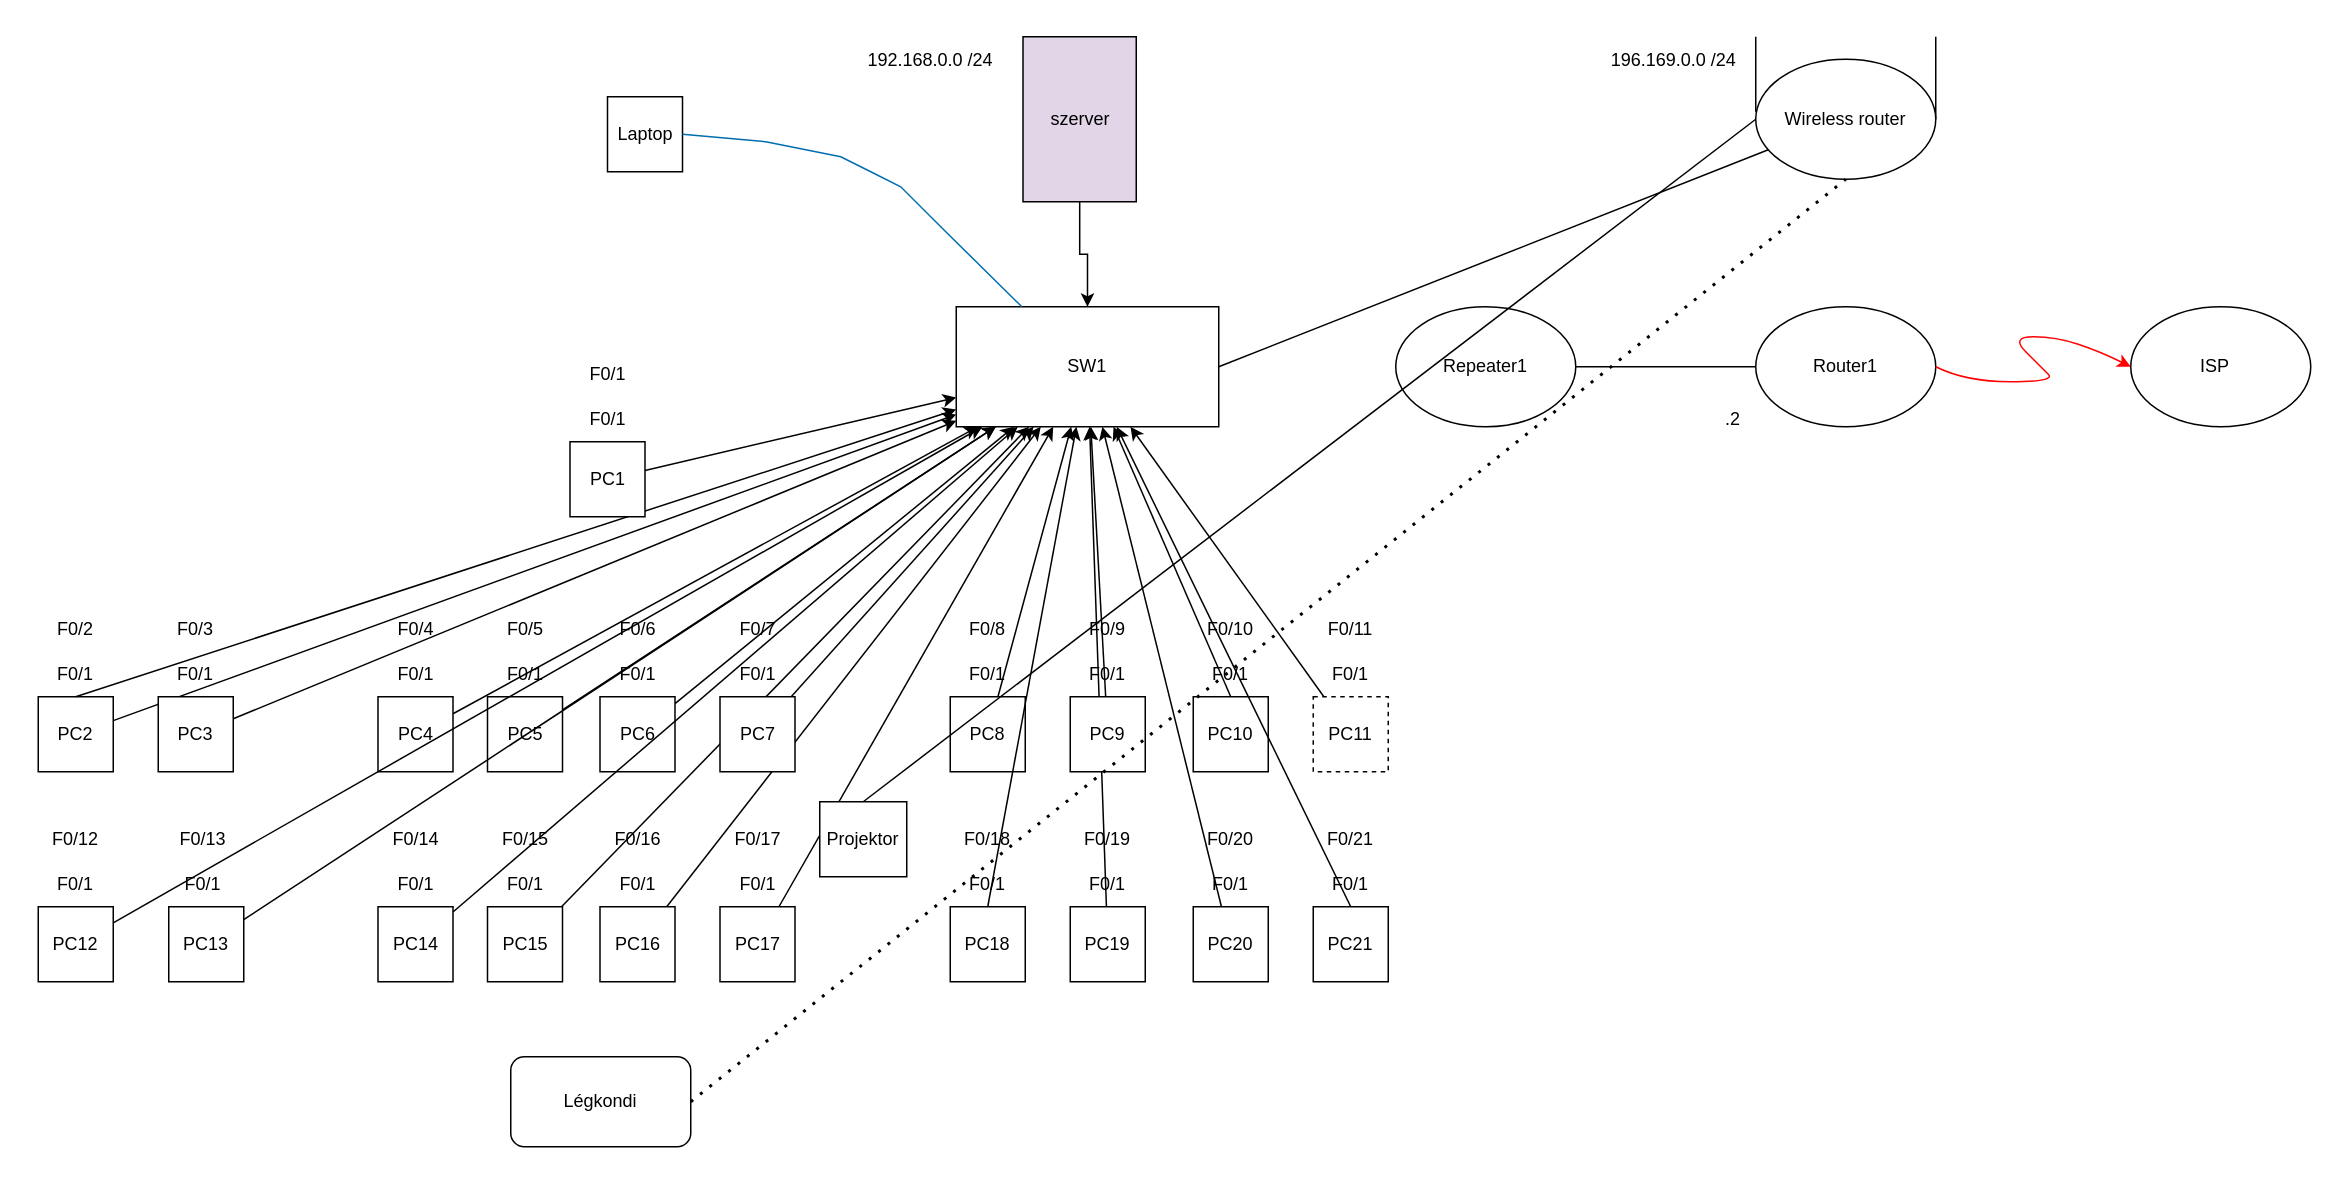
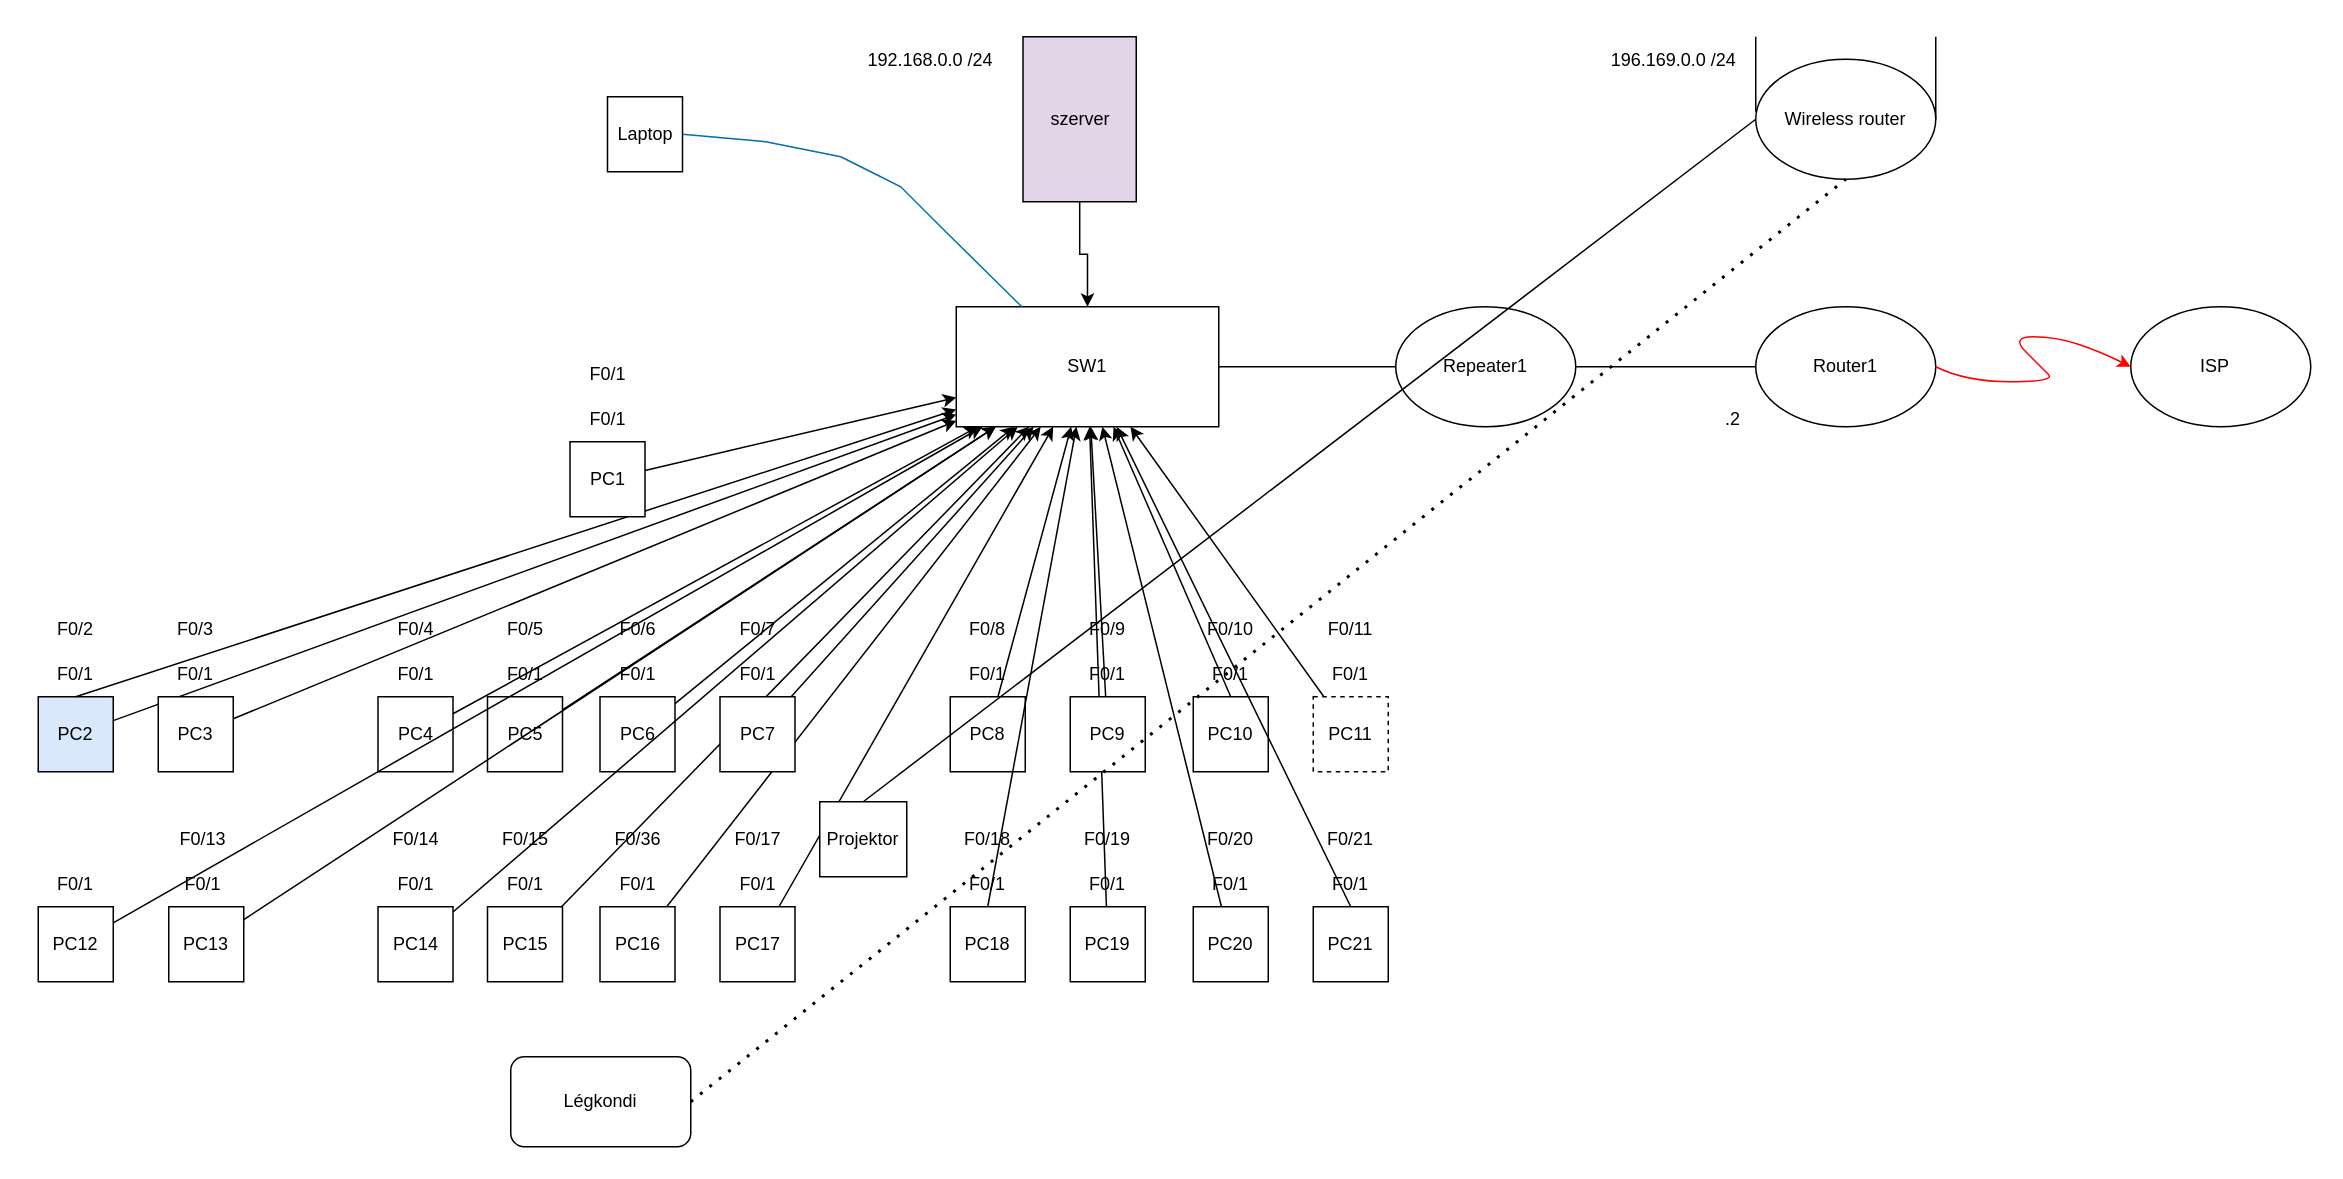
(1435, 281) -> (1307, 367)
(76, 734) -> (76, 734)
(76, 839) -> none
(638, 839) -> (638, 839)
